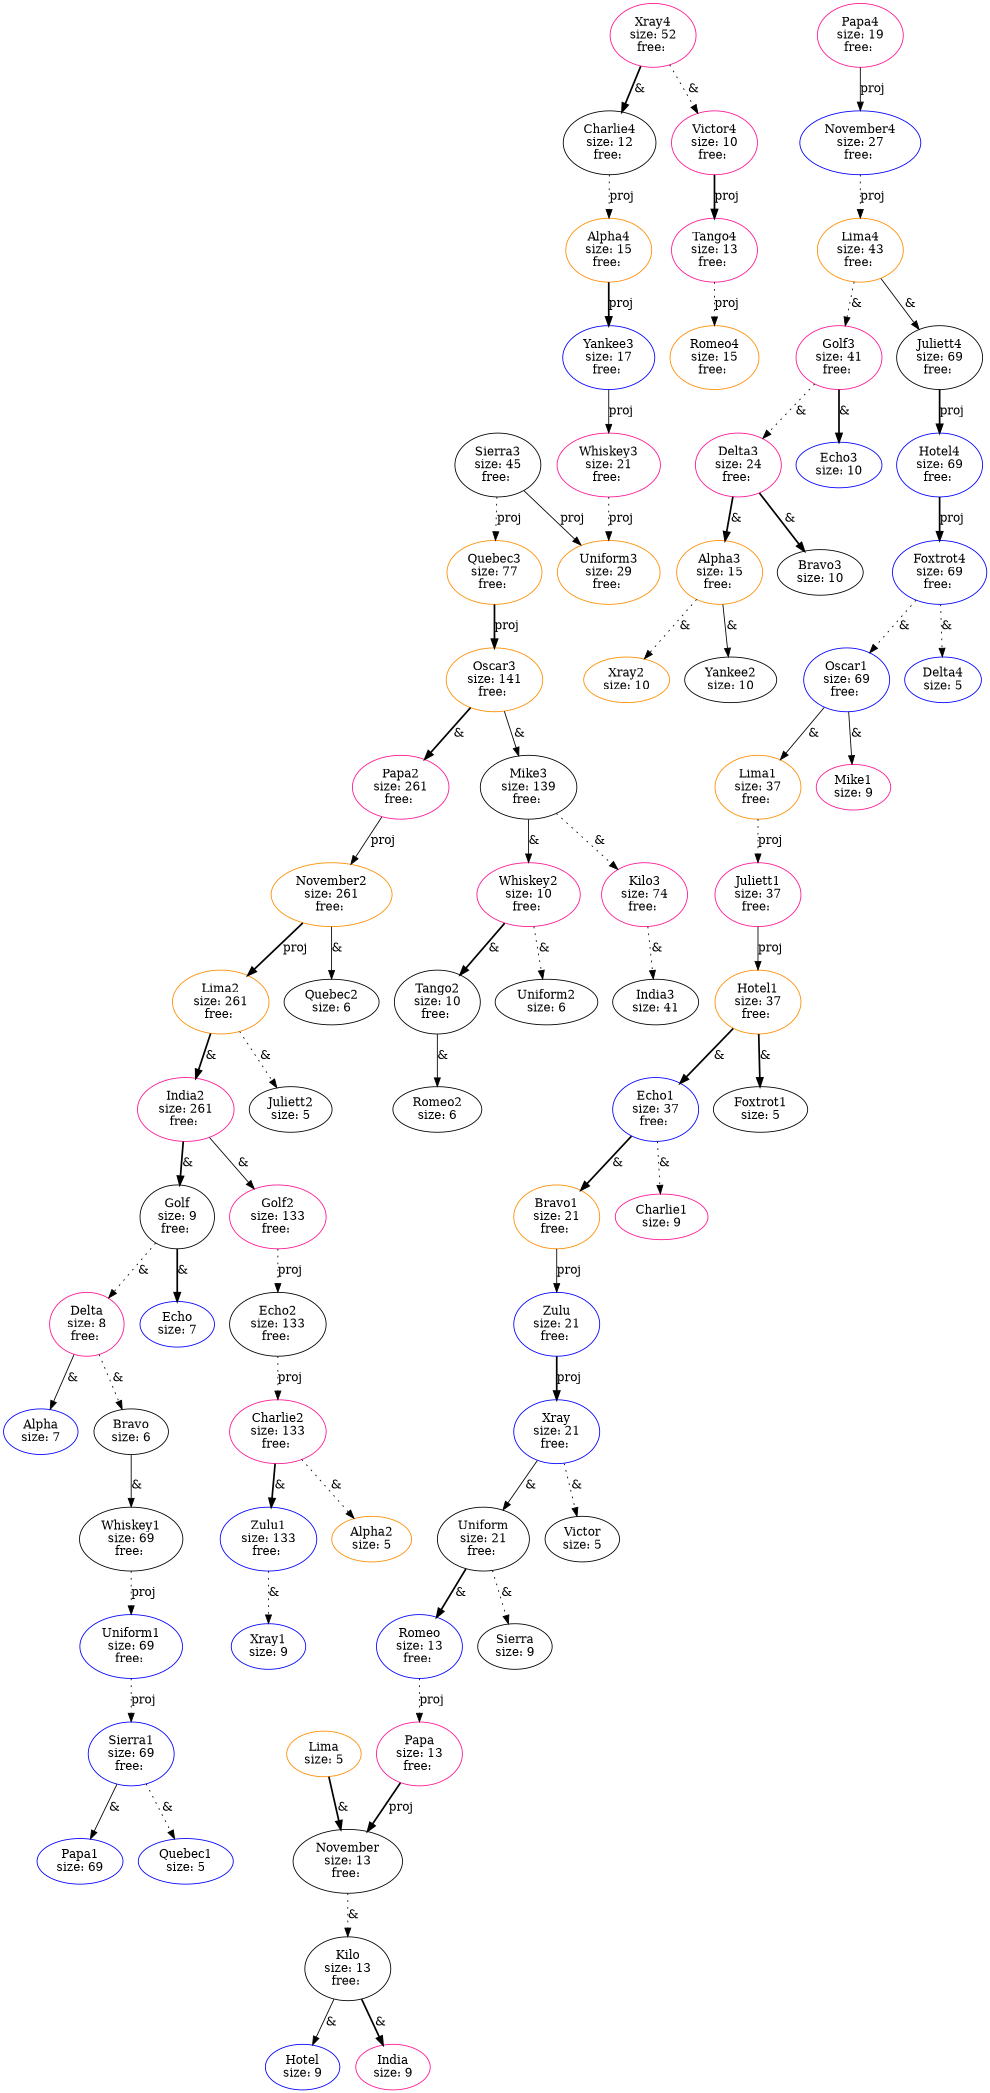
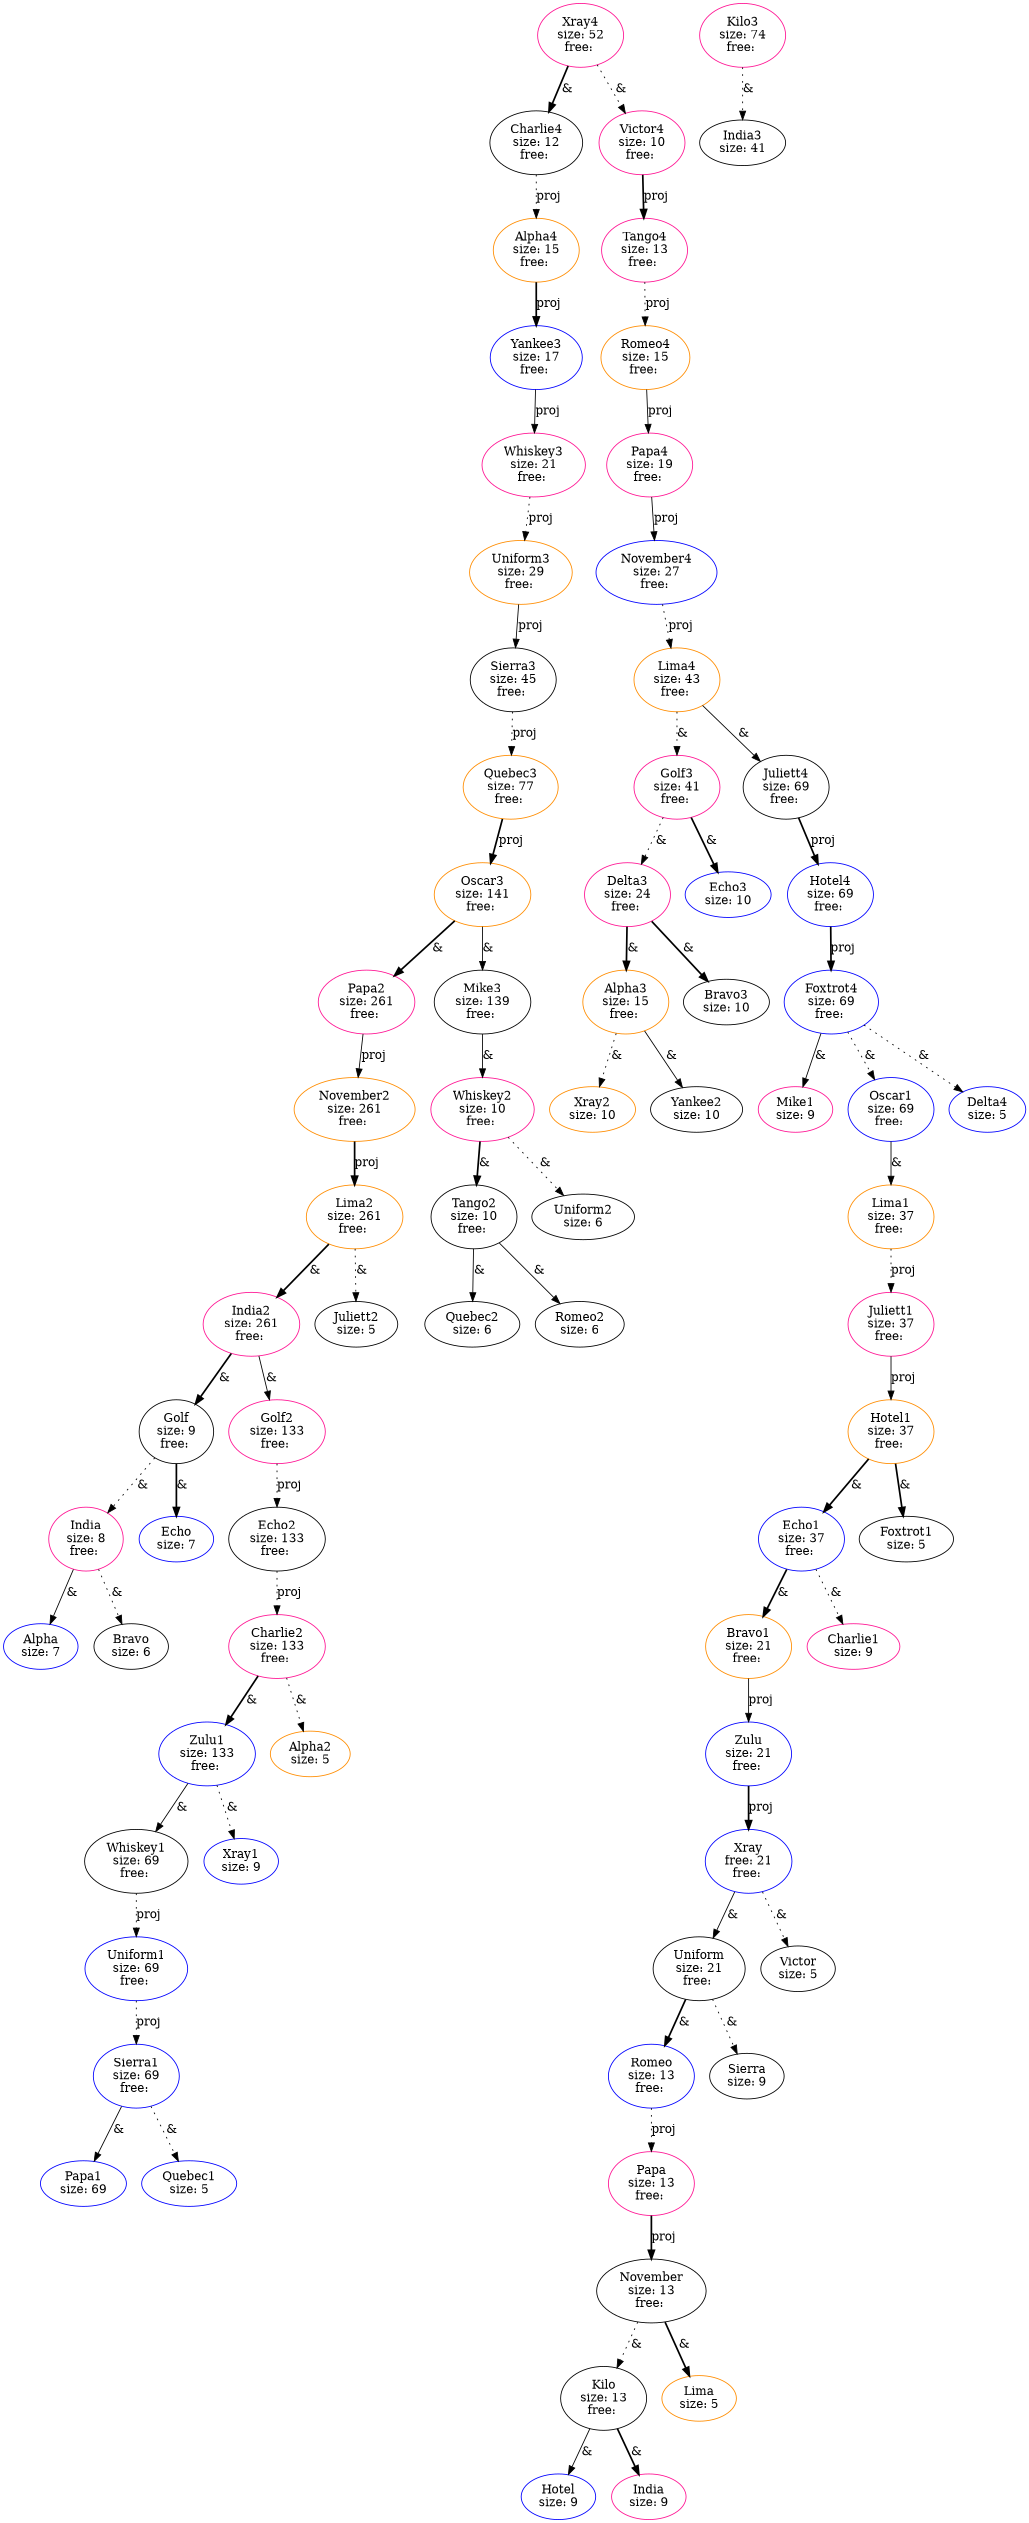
none -> (647, 407)
(549, 515) -> (517, 622)
(850, 734) -> (813, 1056)
(584, 838) -> none
(332, 949) -> (473, 1271)
(87, 1324) -> (86, 1539)
(557, 1432) -> (749, 1861)
(131, 1476) -> (174, 1804)
(334, 1799) -> (675, 2345)
